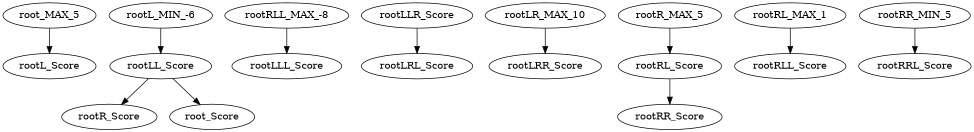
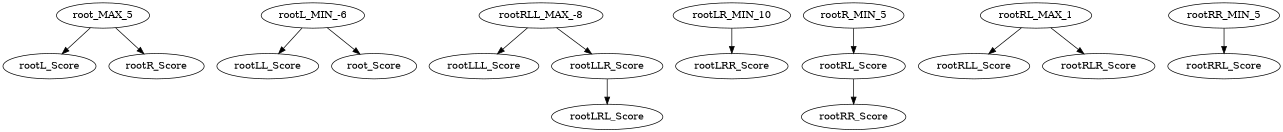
(545, 15) -> (732, 15)
(670, 15) -> (854, 15)
none -> (571, 39)
none -> (1099, 66)
(138, 89) -> (127, 38)
(184, 89) -> (341, 39)
